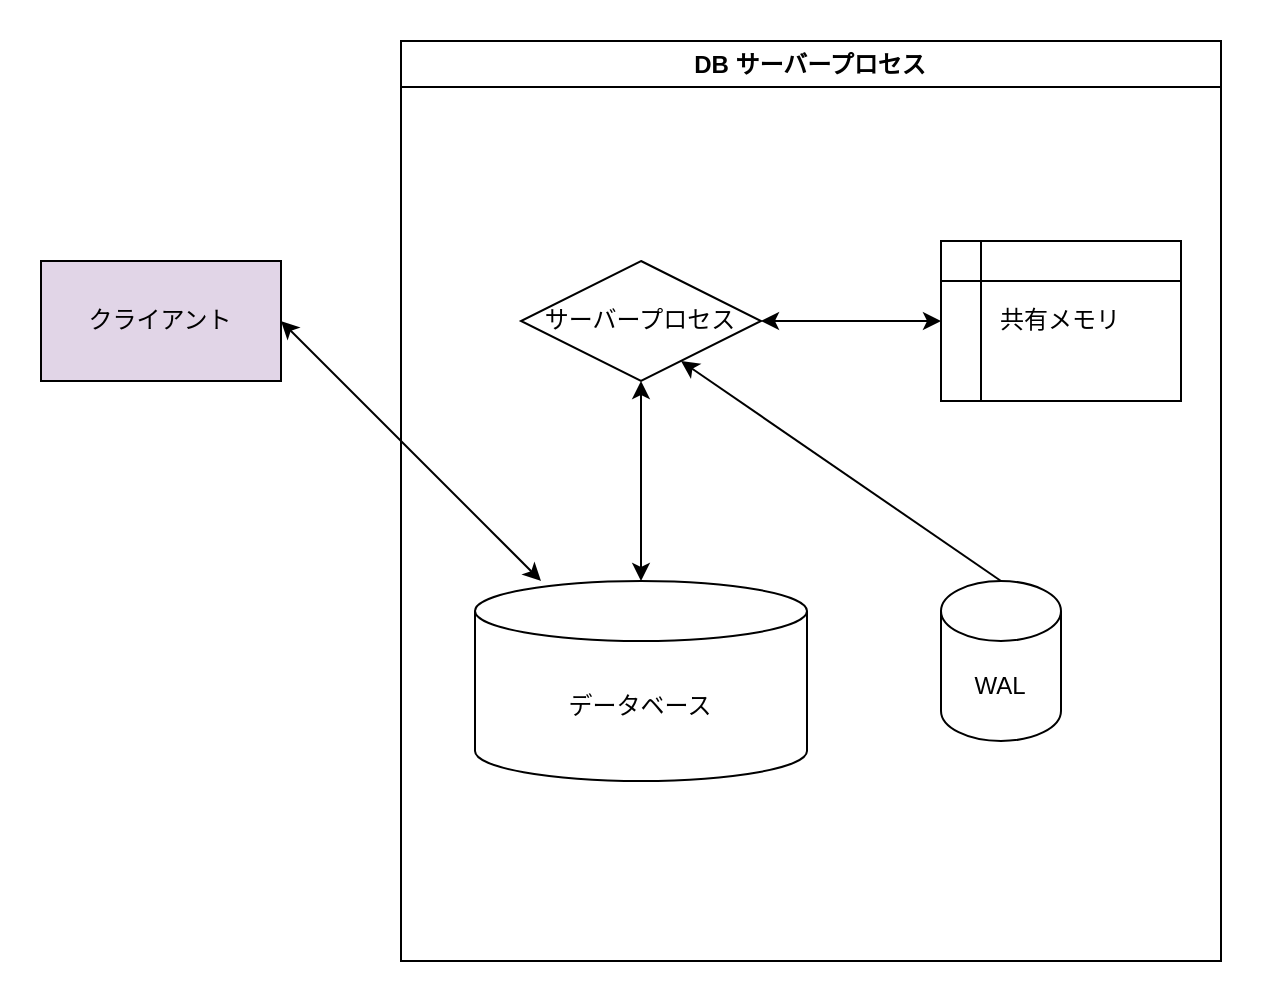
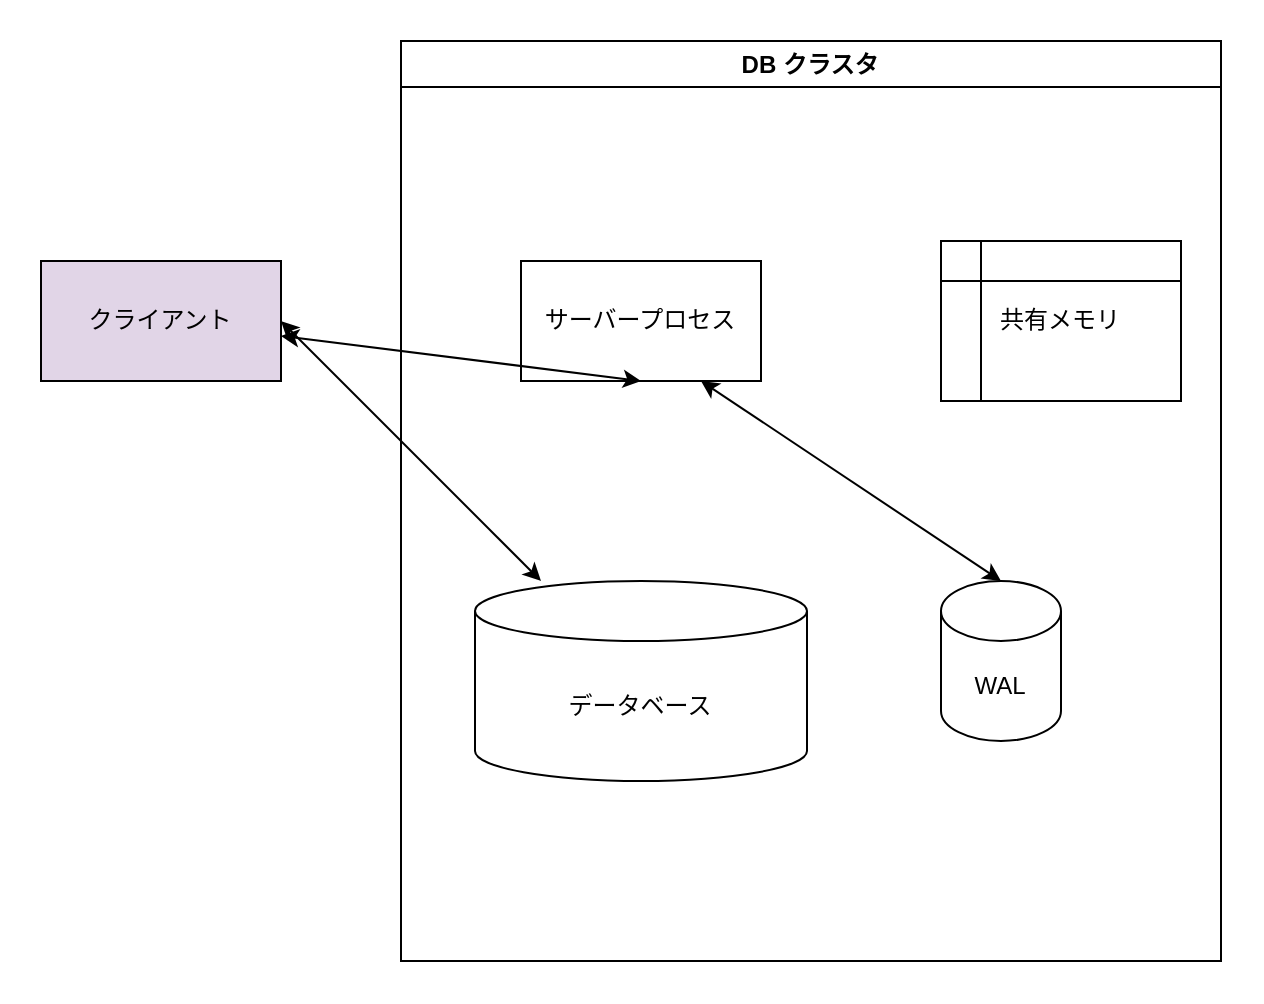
(810, 65) -> (810, 65)
(641, 321) -> (641, 321)
(851, 321) -> none
(641, 481) -> (465, 359)
(993, 575) -> (989, 573)
